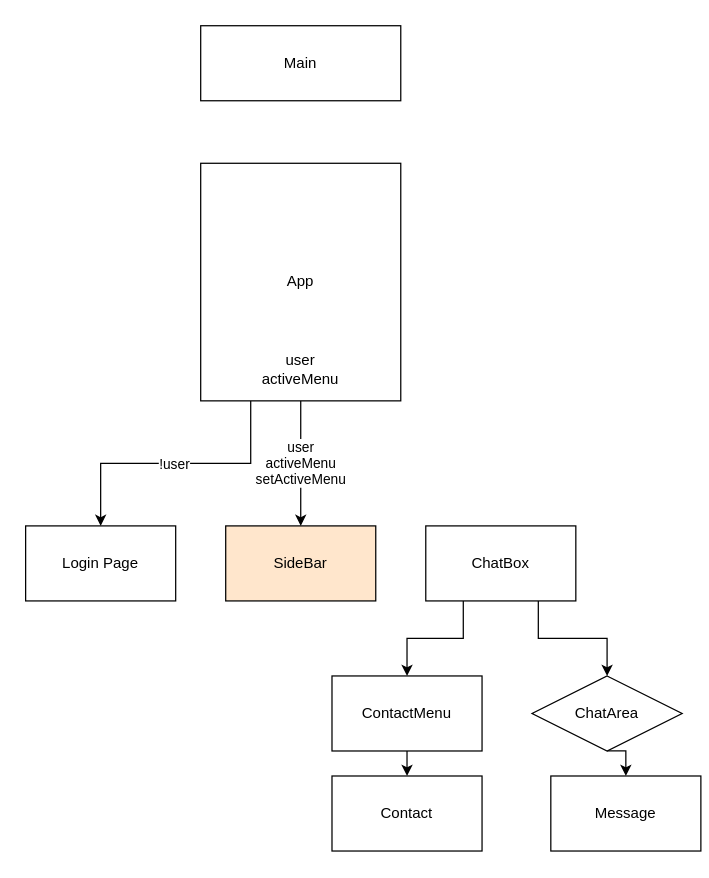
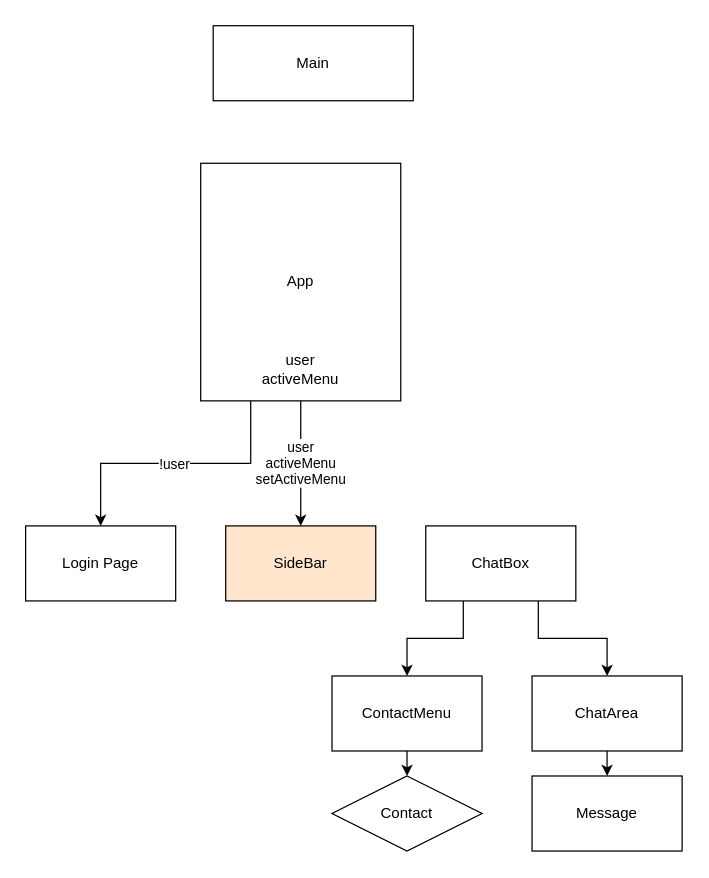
(301, 63) -> (313, 63)
(607, 713) -> (607, 713)
(407, 813) -> (407, 813)
(626, 813) -> (607, 813)
